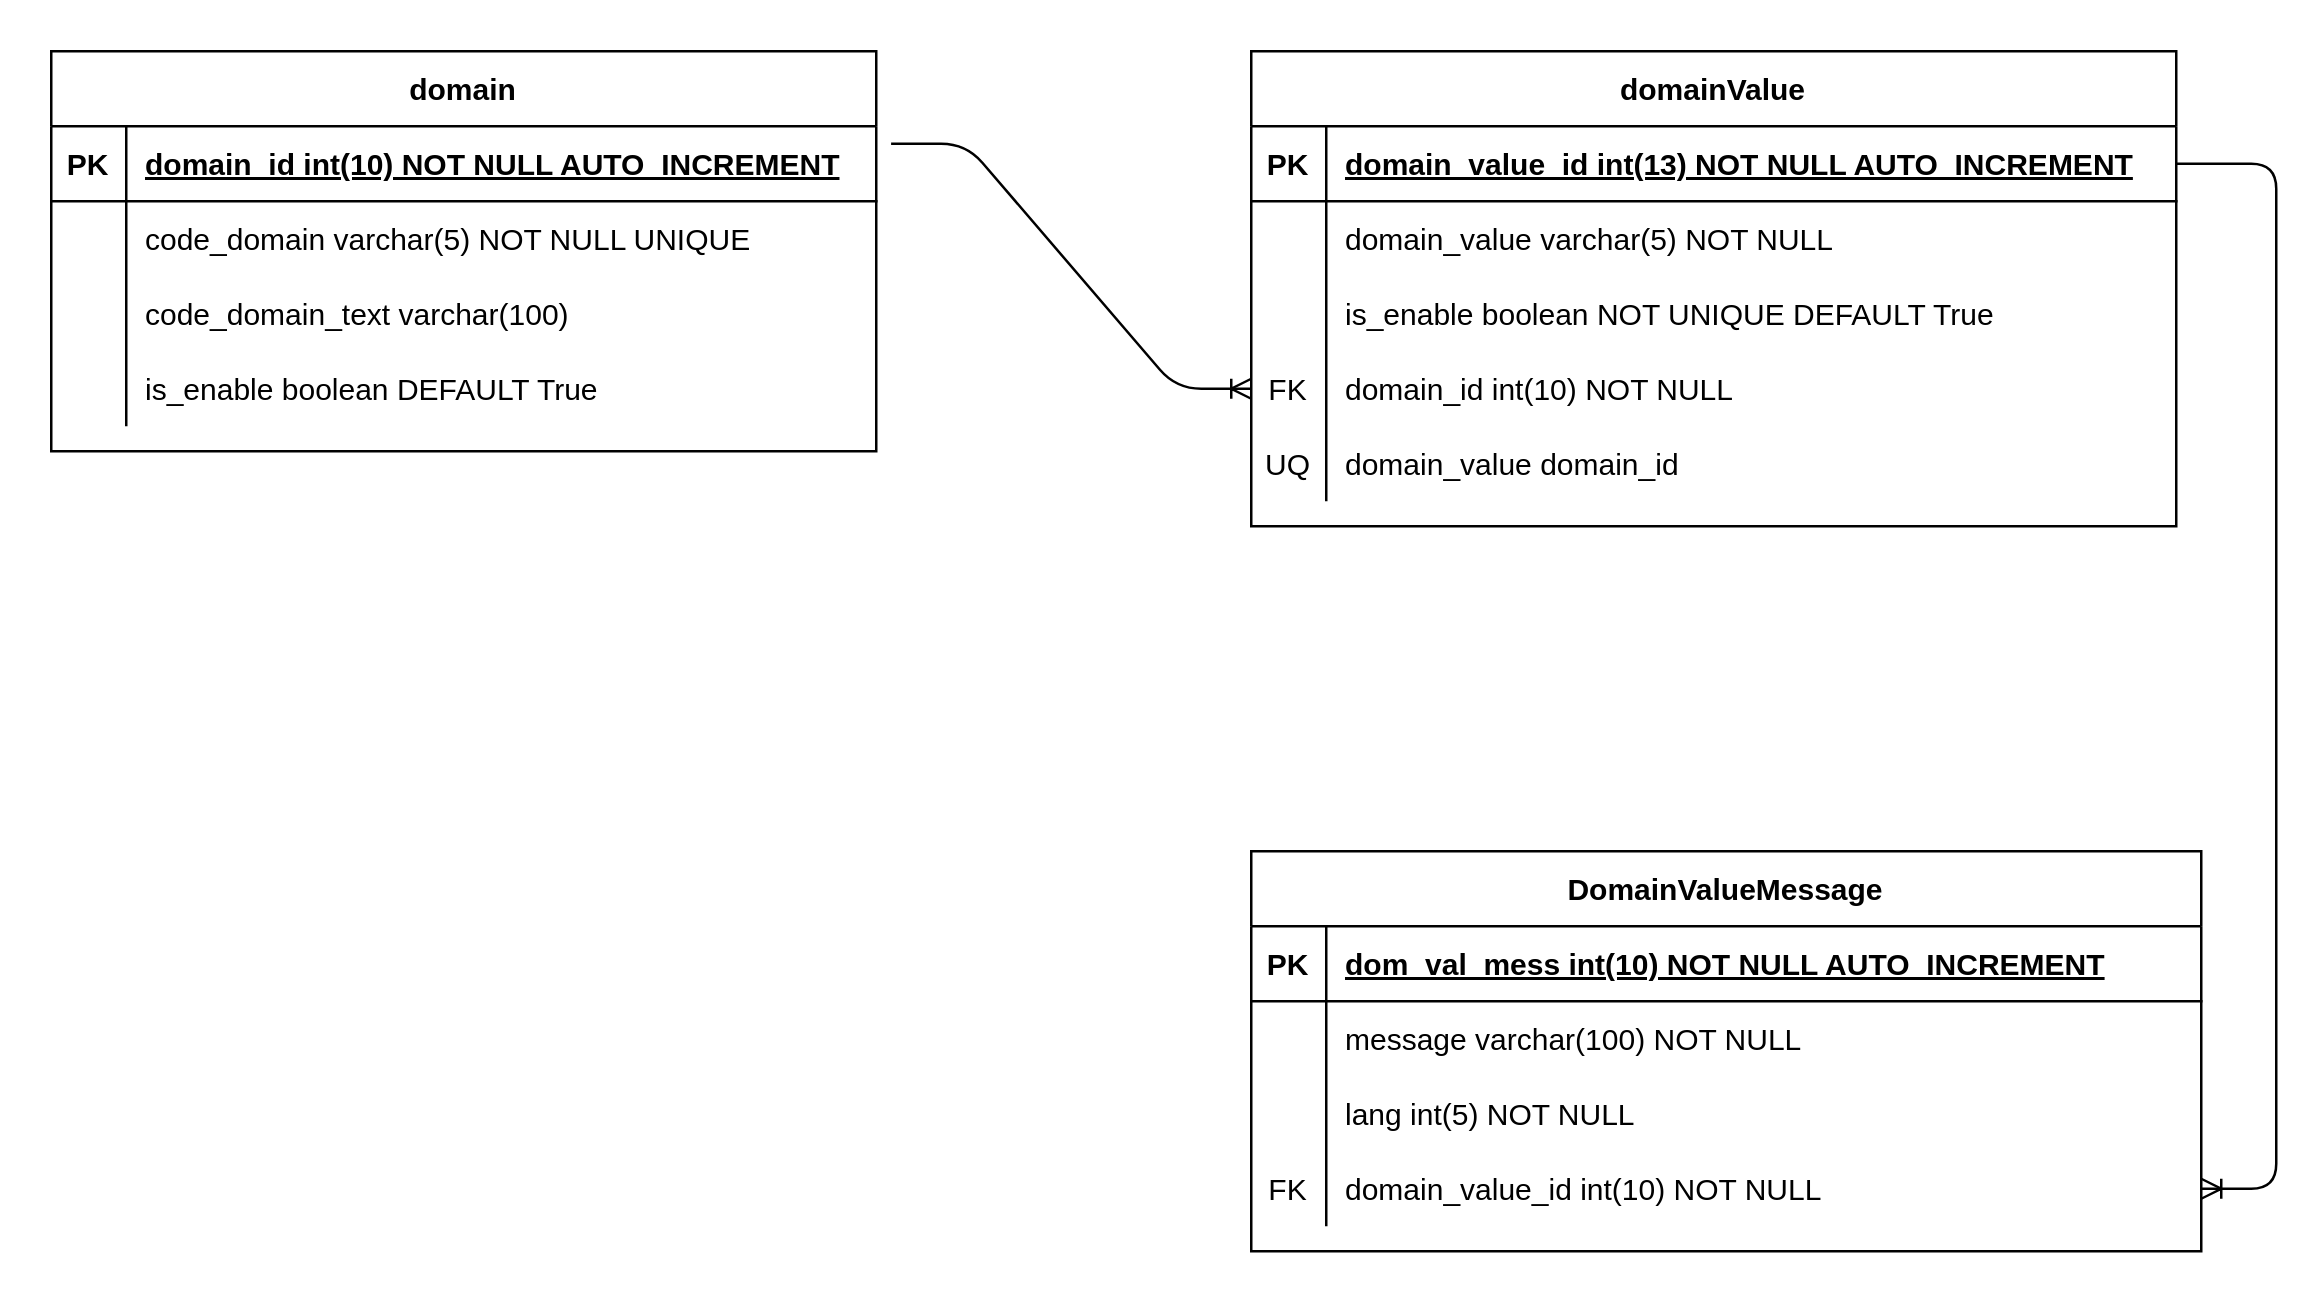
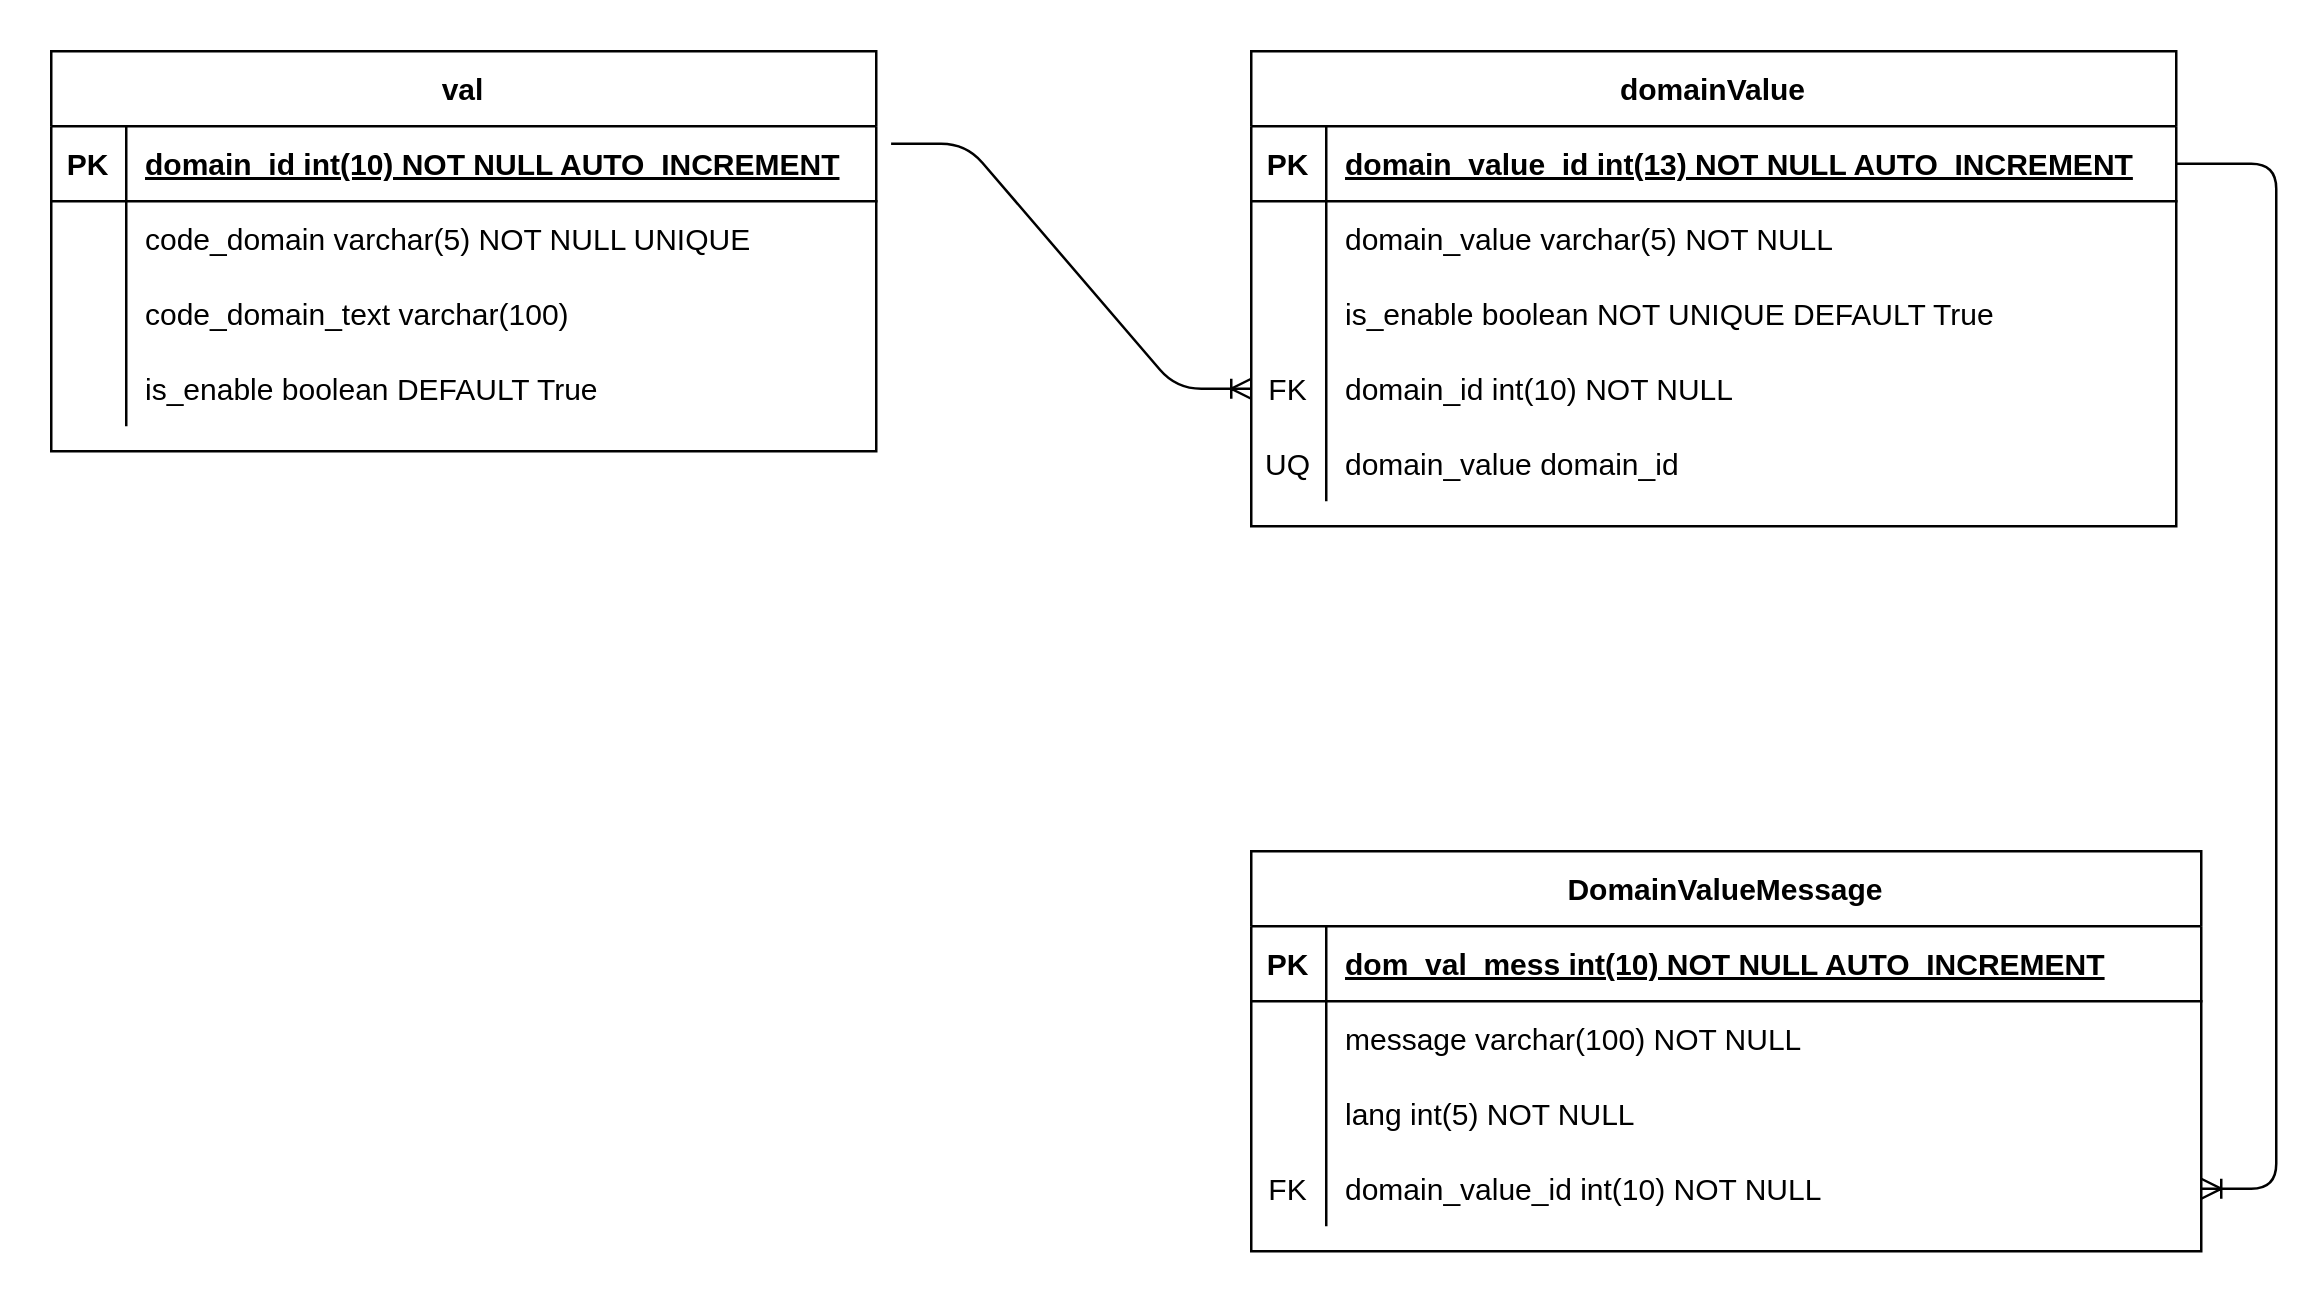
(463, 90) -> (463, 90)
